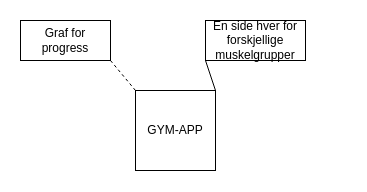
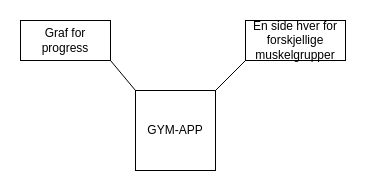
(256, 41) -> (296, 41)
(123, 75) -> (123, 75)
